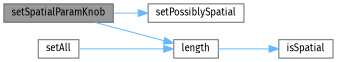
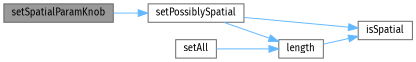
none -> (296, 22)
(129, 31) -> (246, 30)
